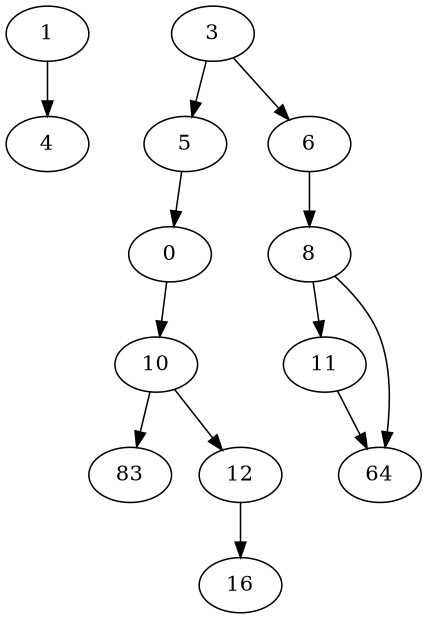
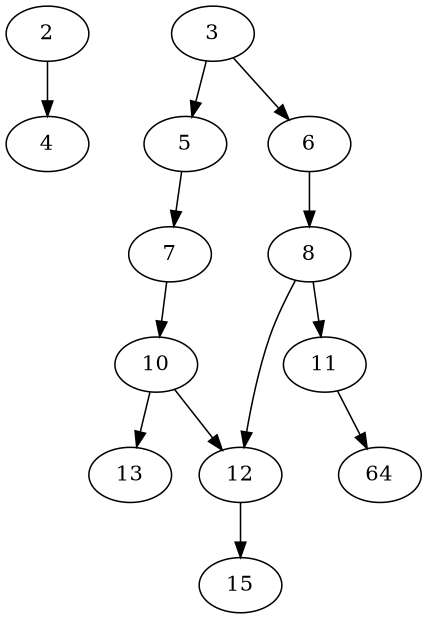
(47, 34) -> (47, 34)
(170, 254) -> (170, 254)
(383, 346) -> (264, 354)
(130, 475) -> (130, 475)
(241, 585) -> (241, 585)
